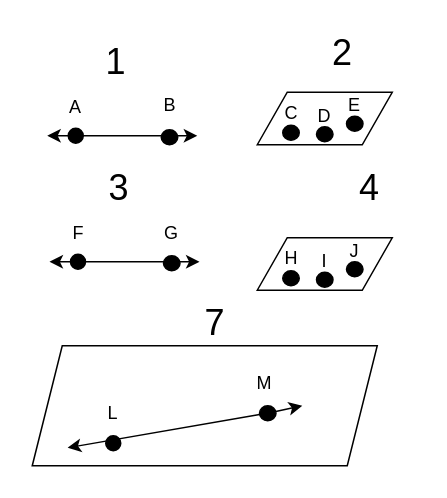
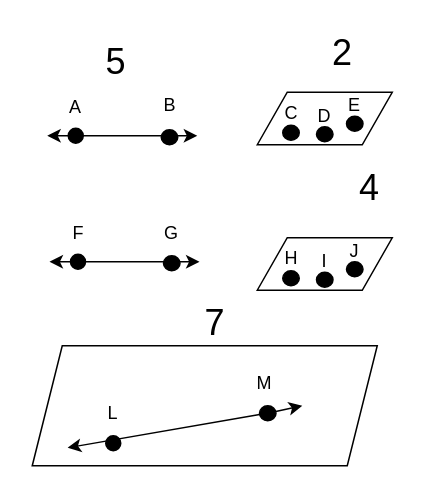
(116, 62) -> (116, 62)
(119, 188) -> none
